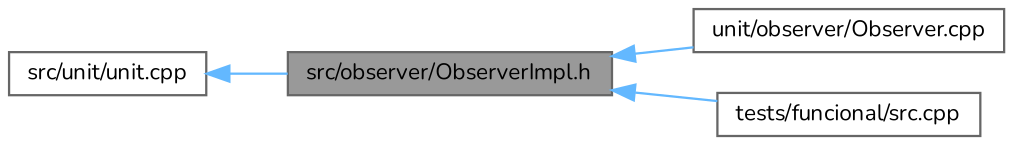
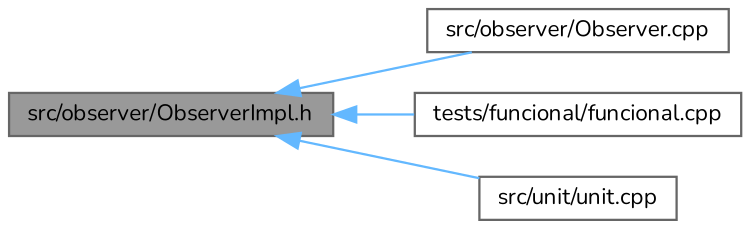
(849, 31) -> (578, 31)
(259, 74) -> (389, 160)
(849, 114) -> (578, 114)
